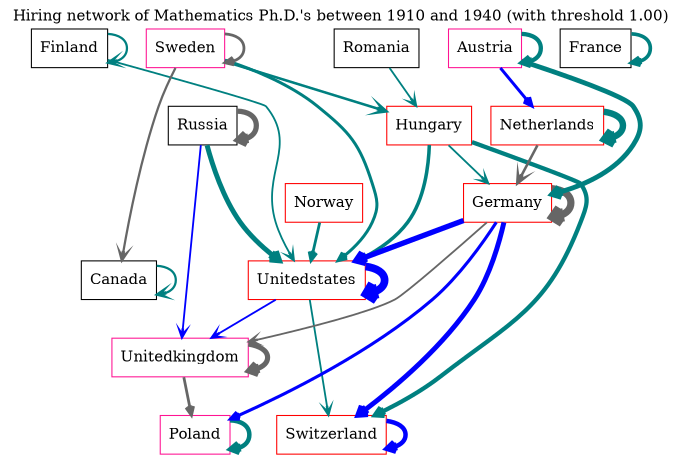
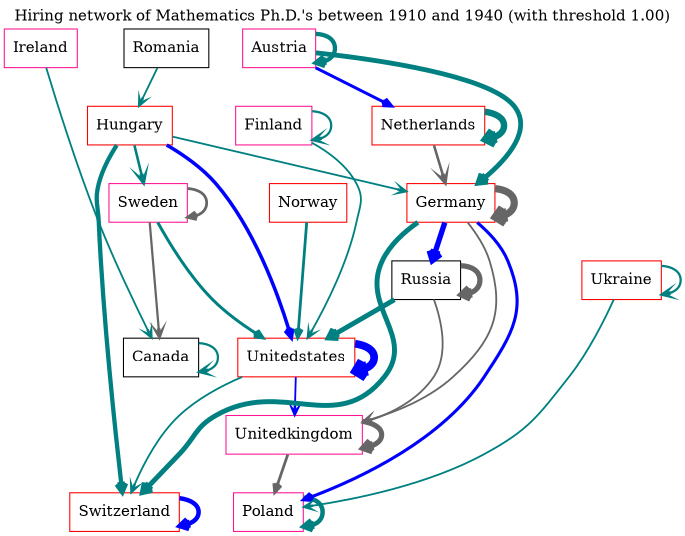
none -> (41, 48)
(70, 48) -> (274, 126)
(596, 48) -> none
(302, 85) -> (138, 160)
(415, 211) -> (245, 225)
(192, 237) -> (434, 376)
(414, 239) -> (440, 238)
none -> (622, 280)
(452, 329) -> (341, 404)
